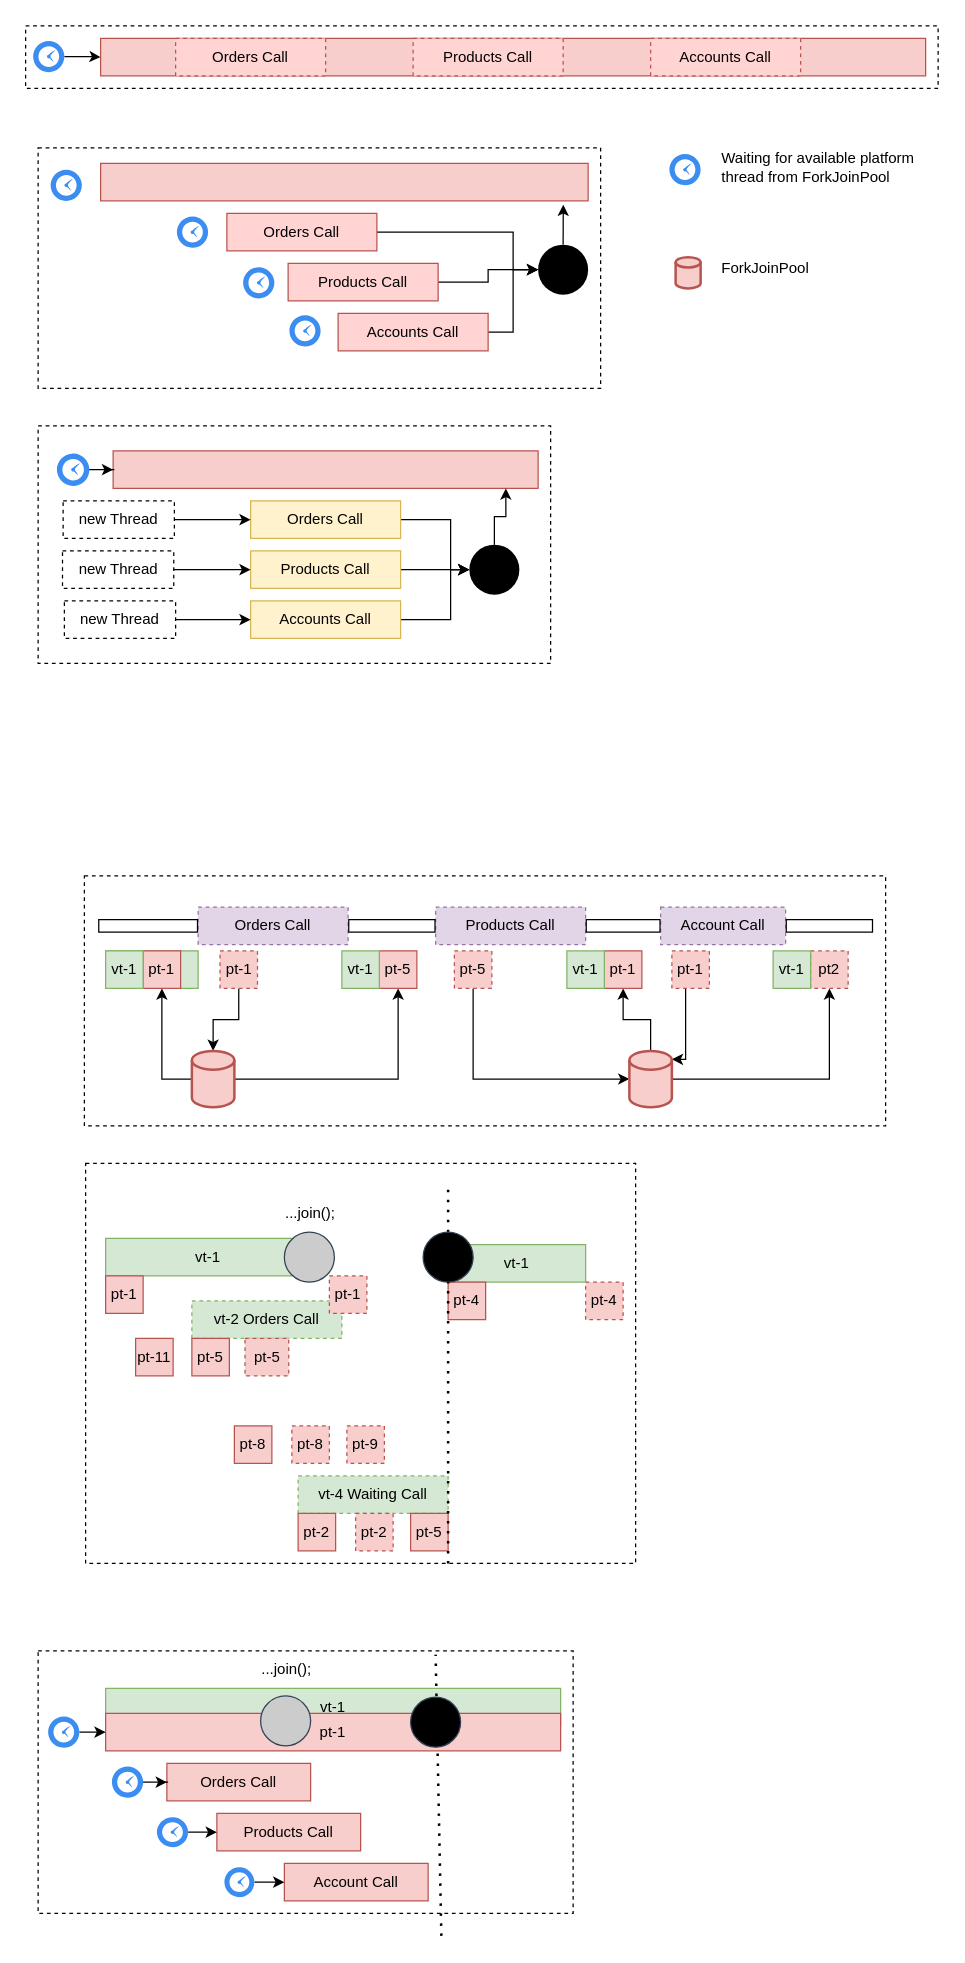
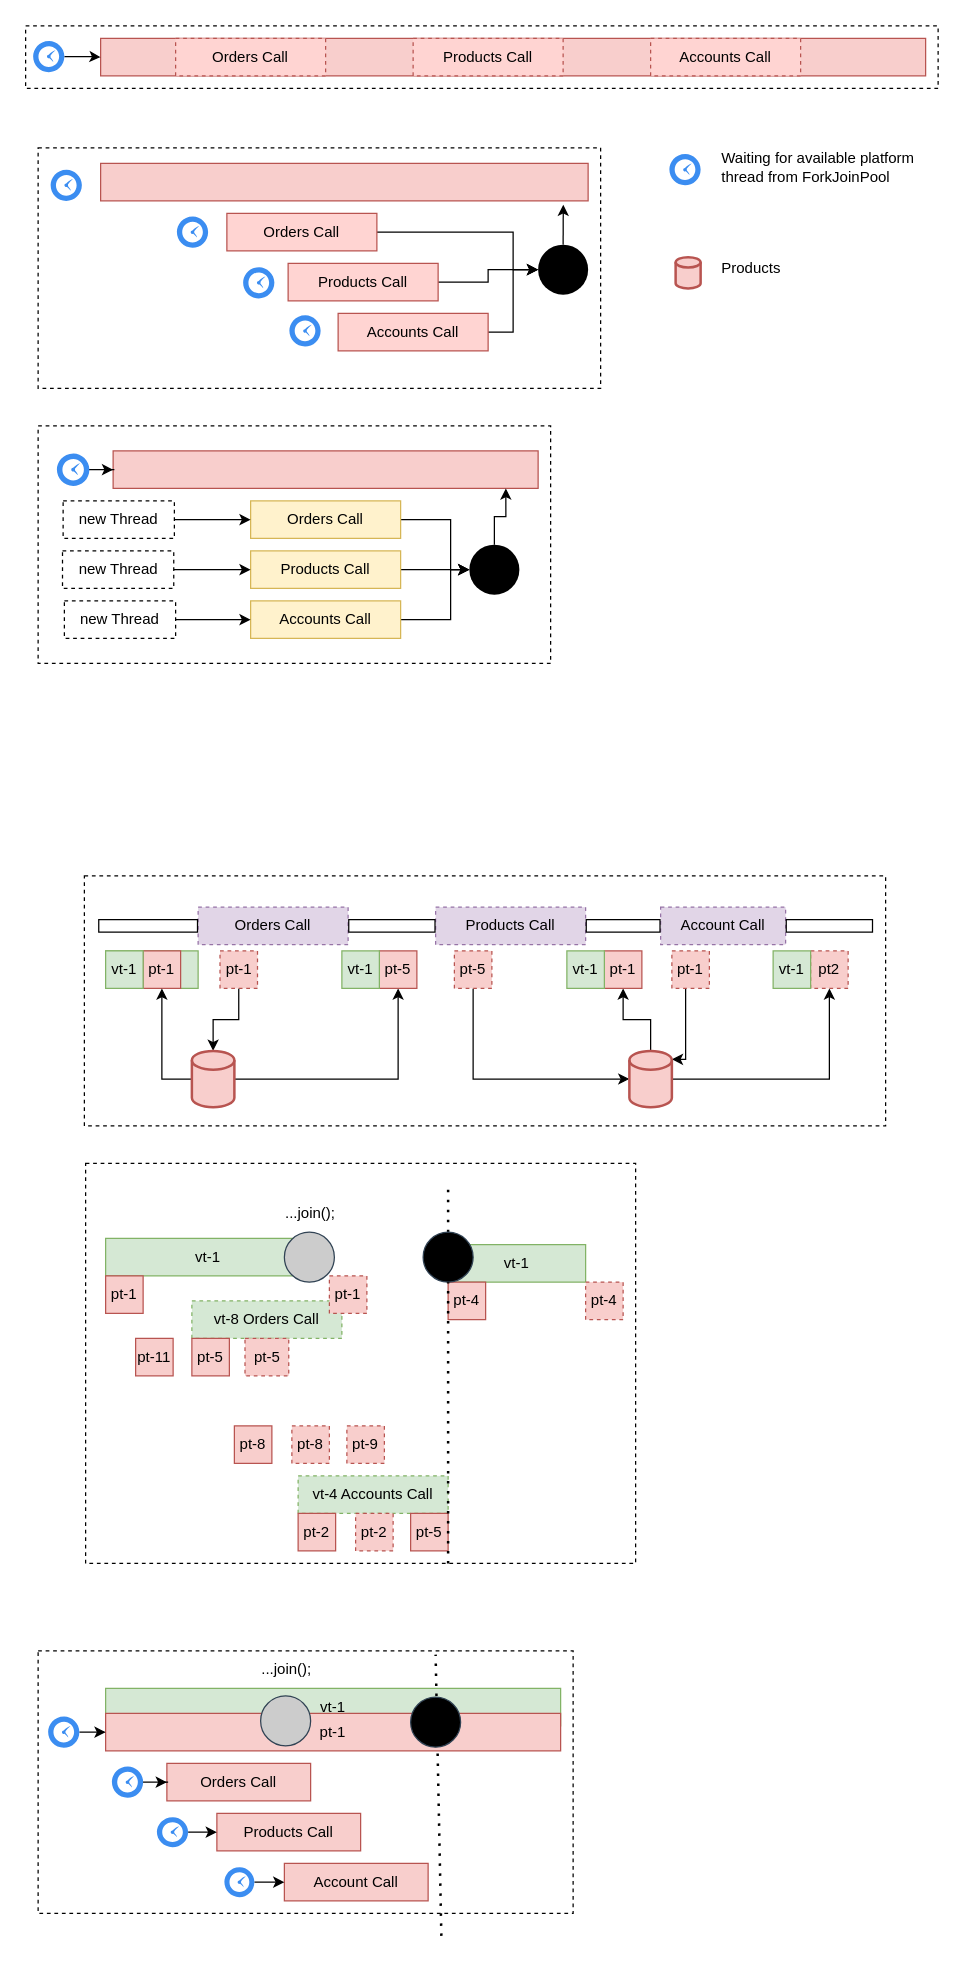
(768, 268) -> (755, 268)
(267, 1319) -> (267, 1319)
(373, 1494) -> (373, 1494)
